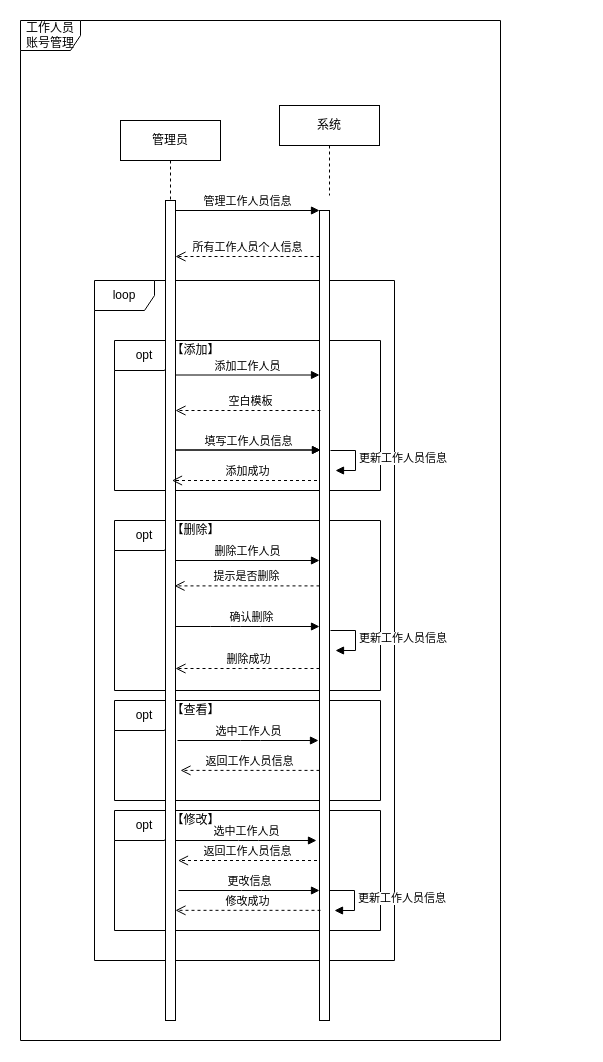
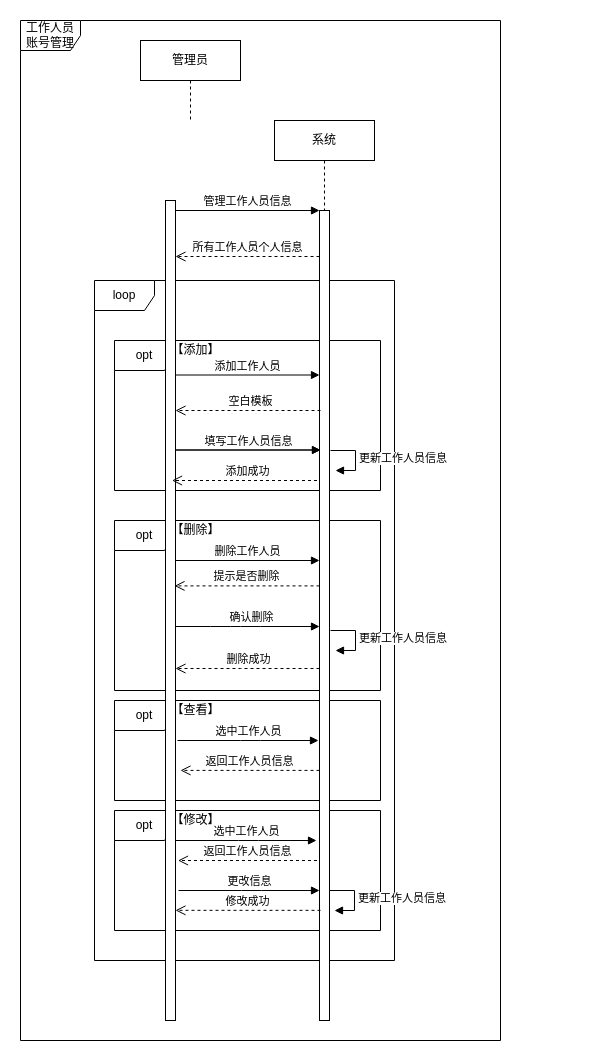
(330, 151) -> (325, 166)
(171, 161) -> (191, 81)
